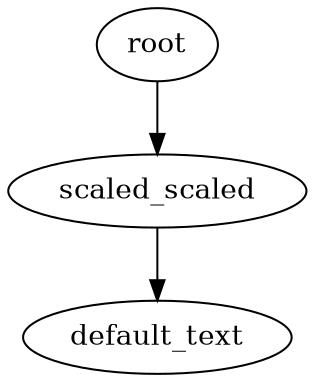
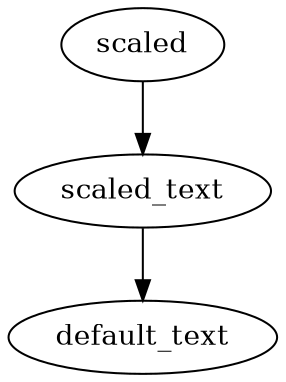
(157, 45) -> (143, 45)
(157, 191) -> (143, 191)
